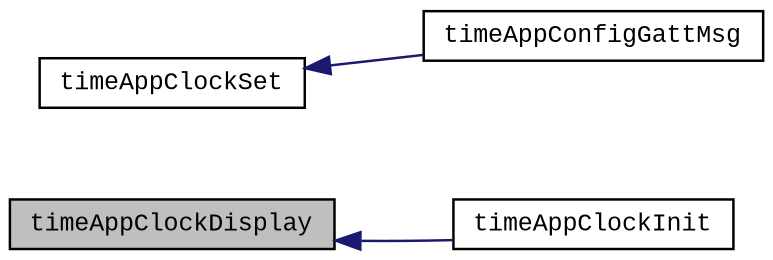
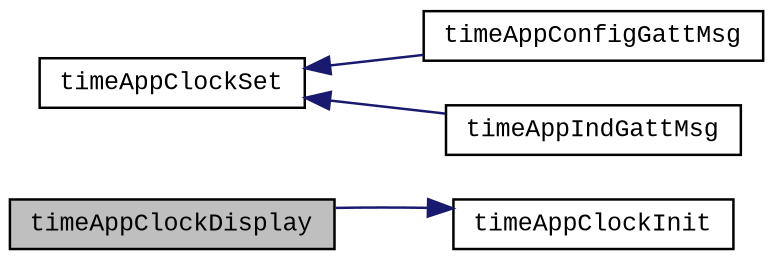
none -> (593, 130)
(407, 241) -> (382, 208)
